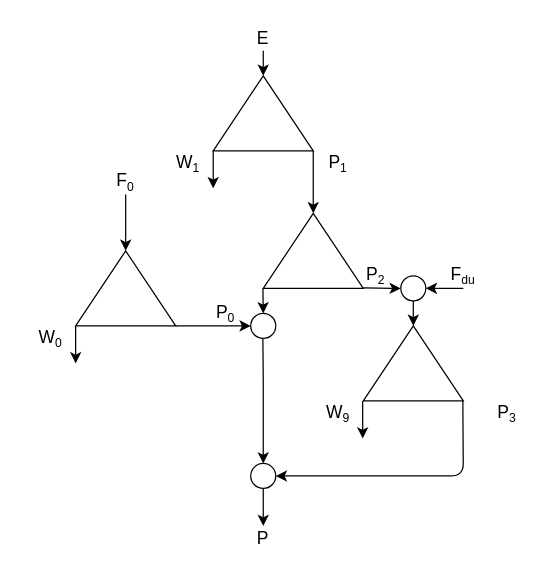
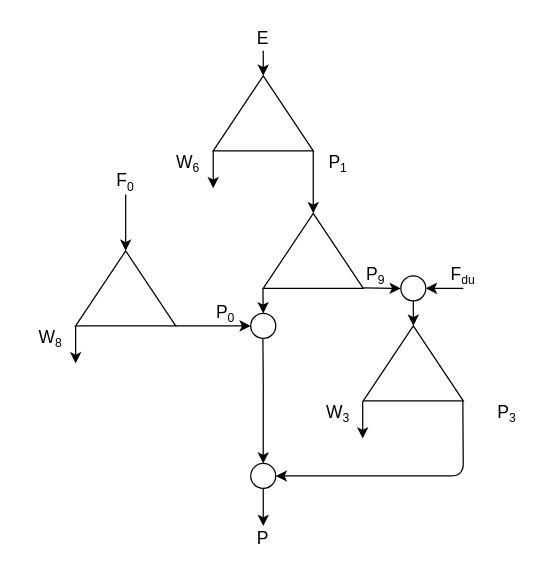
(188, 163) -> (188, 163)
(376, 276) -> (376, 276)
(51, 338) -> (51, 338)
(338, 413) -> (338, 413)
